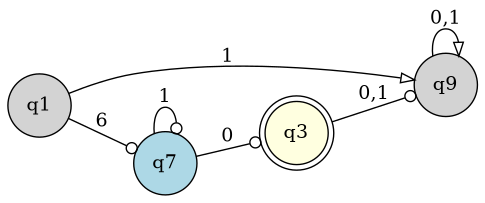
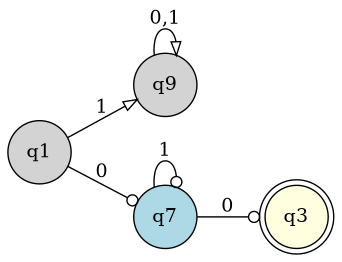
(368, 110) -> none
(102, 121) -> (102, 172)
